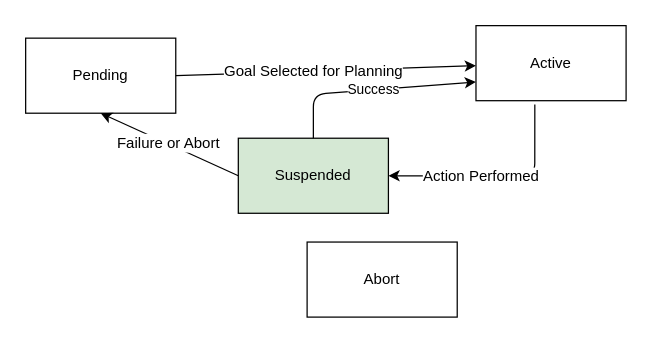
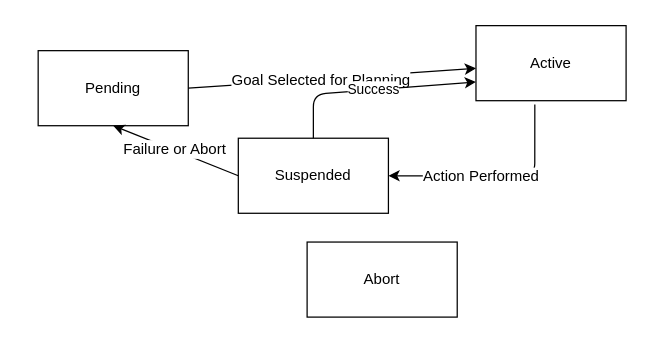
(101, 76) -> (113, 88)
(313, 176) -> (313, 176)
